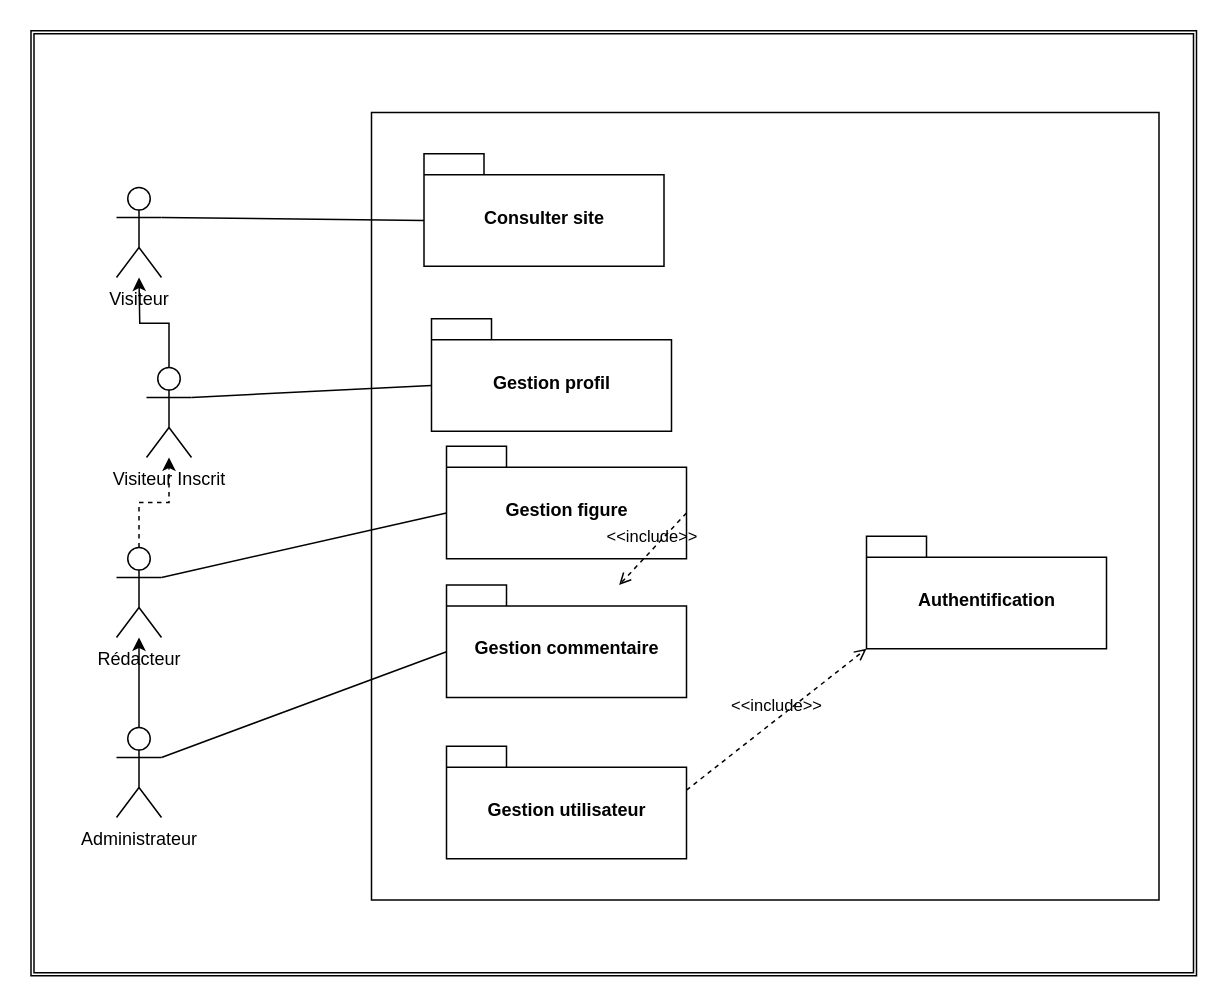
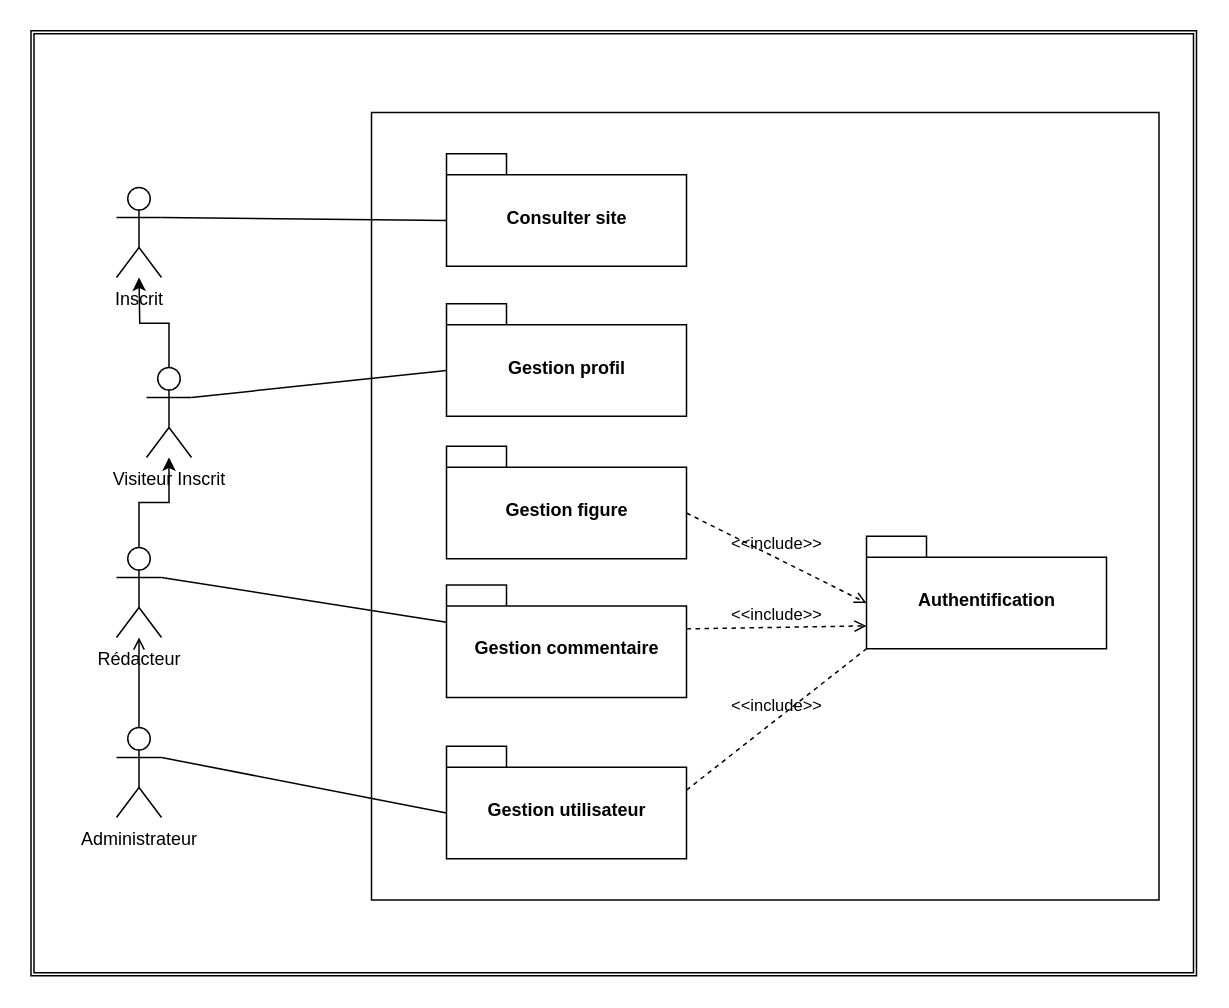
(544, 210) -> (566, 210)
(140, 300) -> (140, 300)
(551, 375) -> (566, 360)
(149, 503) -> (149, 503)
(304, 545) -> (305, 600)
(654, 547) -> (774, 557)
none -> (775, 627)
(139, 649) -> (139, 646)
(861, 653) -> (862, 652)
(305, 704) -> none
none -> (306, 786)
